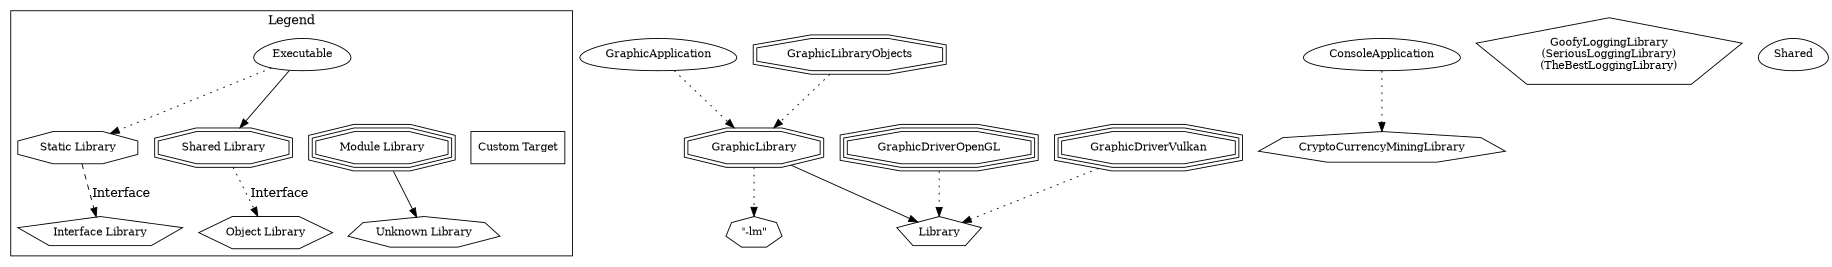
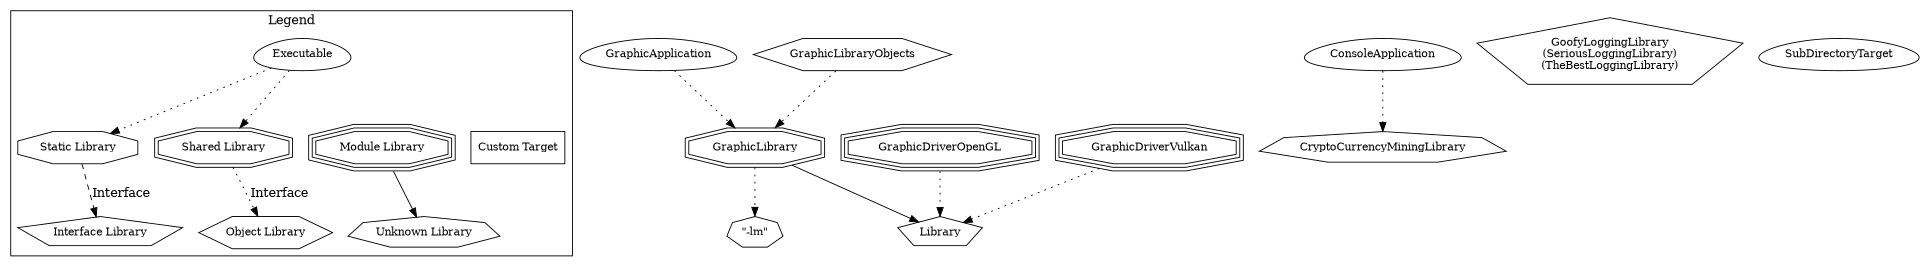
(850, 55) -> (852, 55)
(1793, 55) -> (1839, 55)
(268, 96) -> (268, 96)
